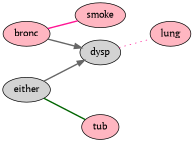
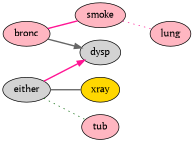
(135, 43) -> (137, 25)
(61, 72) -> (61, 72)
none -> (100, 90)
(65, 109) -> (65, 109)
